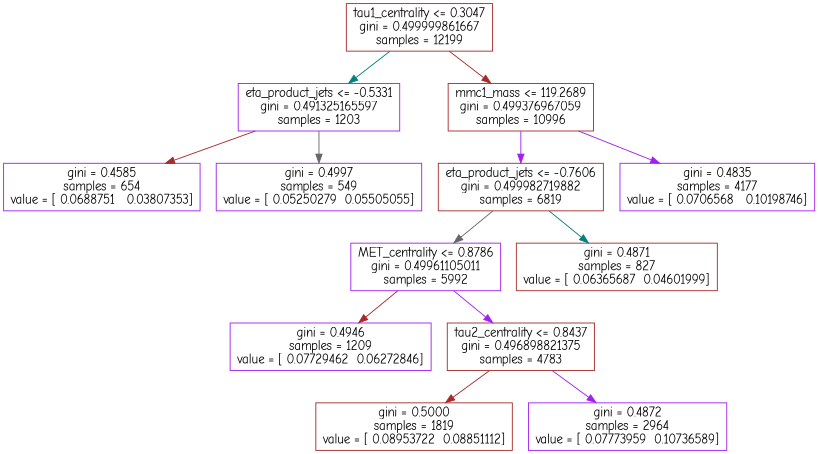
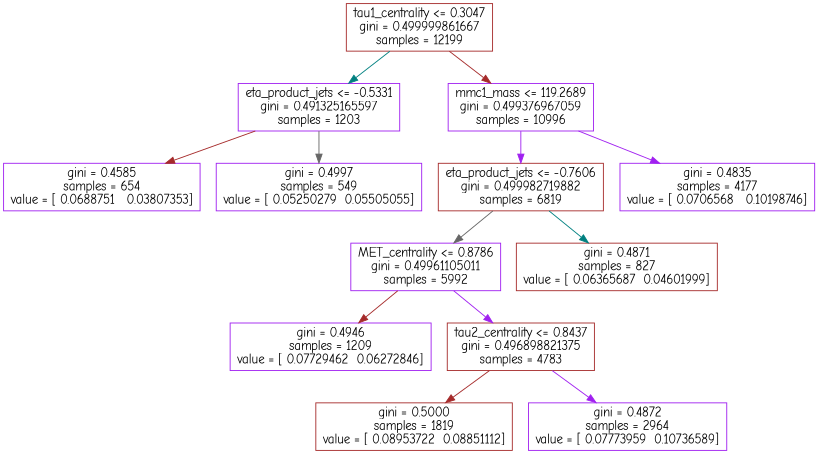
(521, 107) -> (521, 107)
